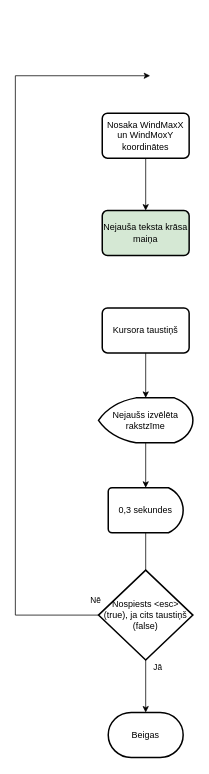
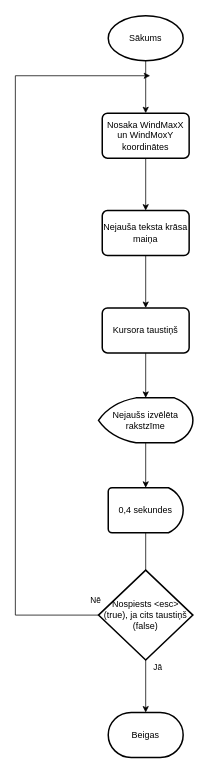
none -> (146, 38)
none -> (146, 84)
(146, 233) -> (146, 233)
none -> (146, 279)
(146, 510) -> (146, 510)
